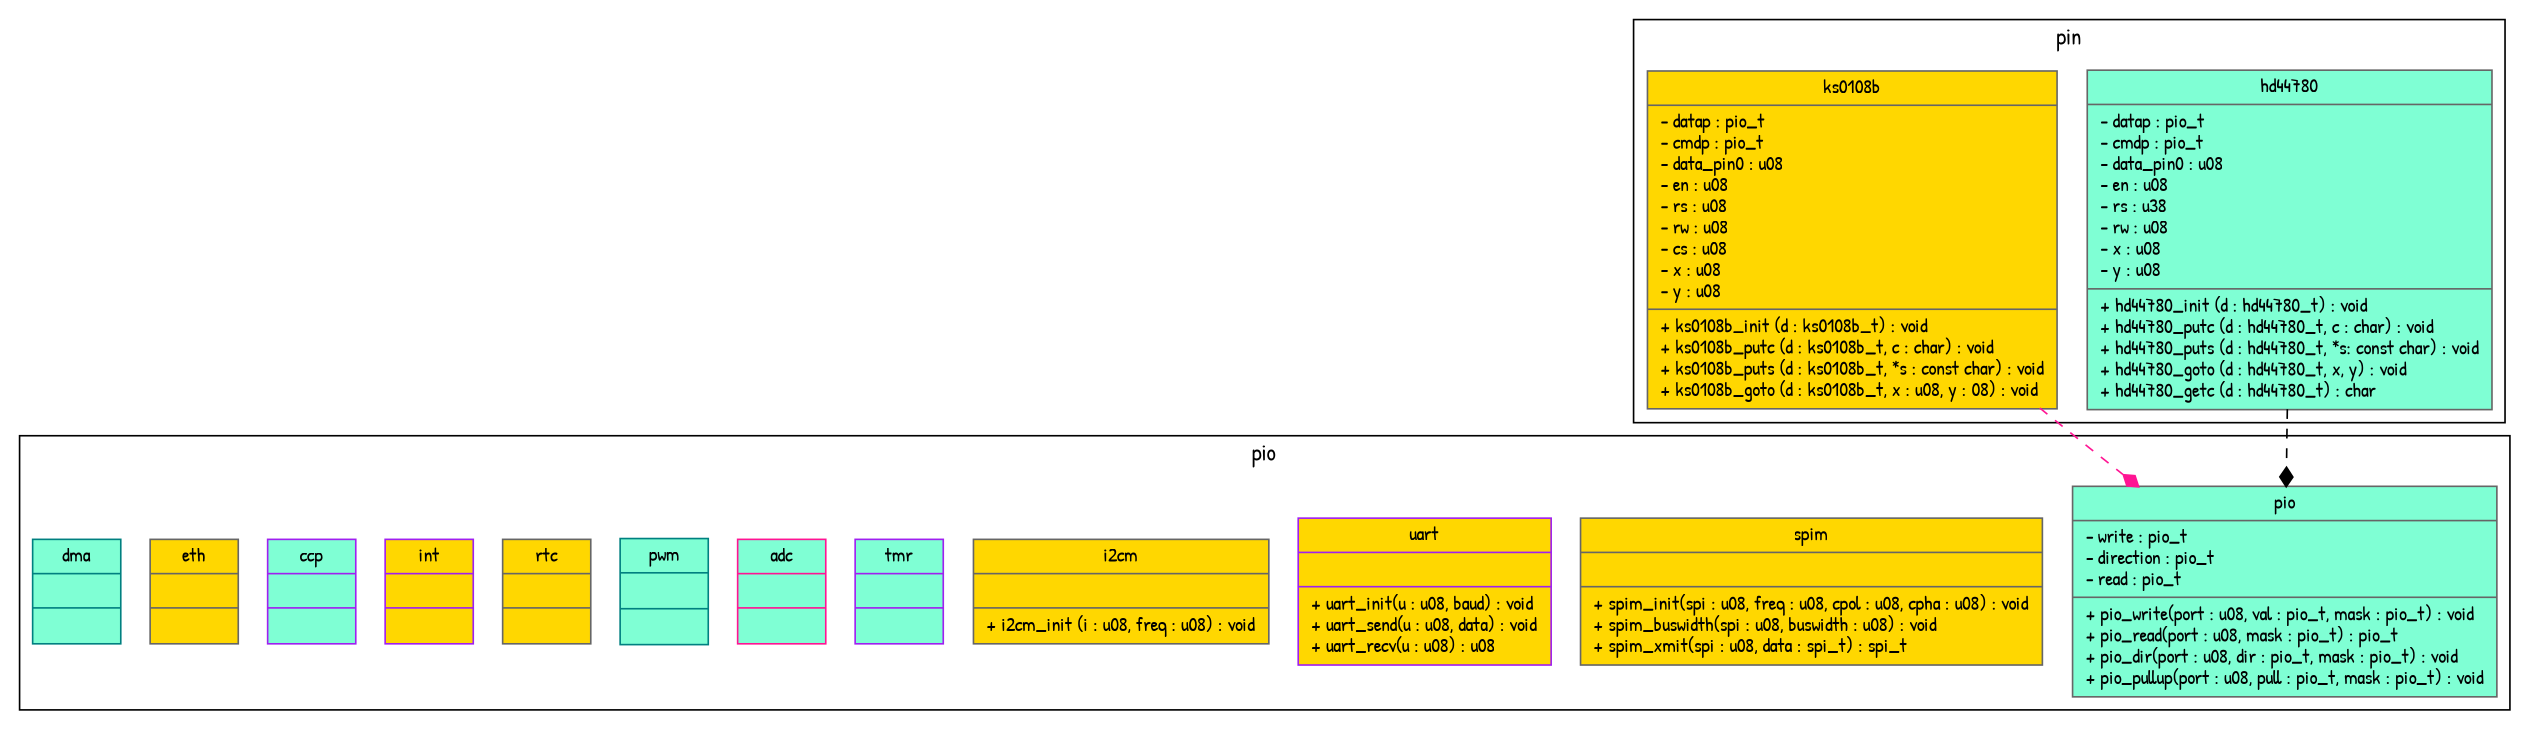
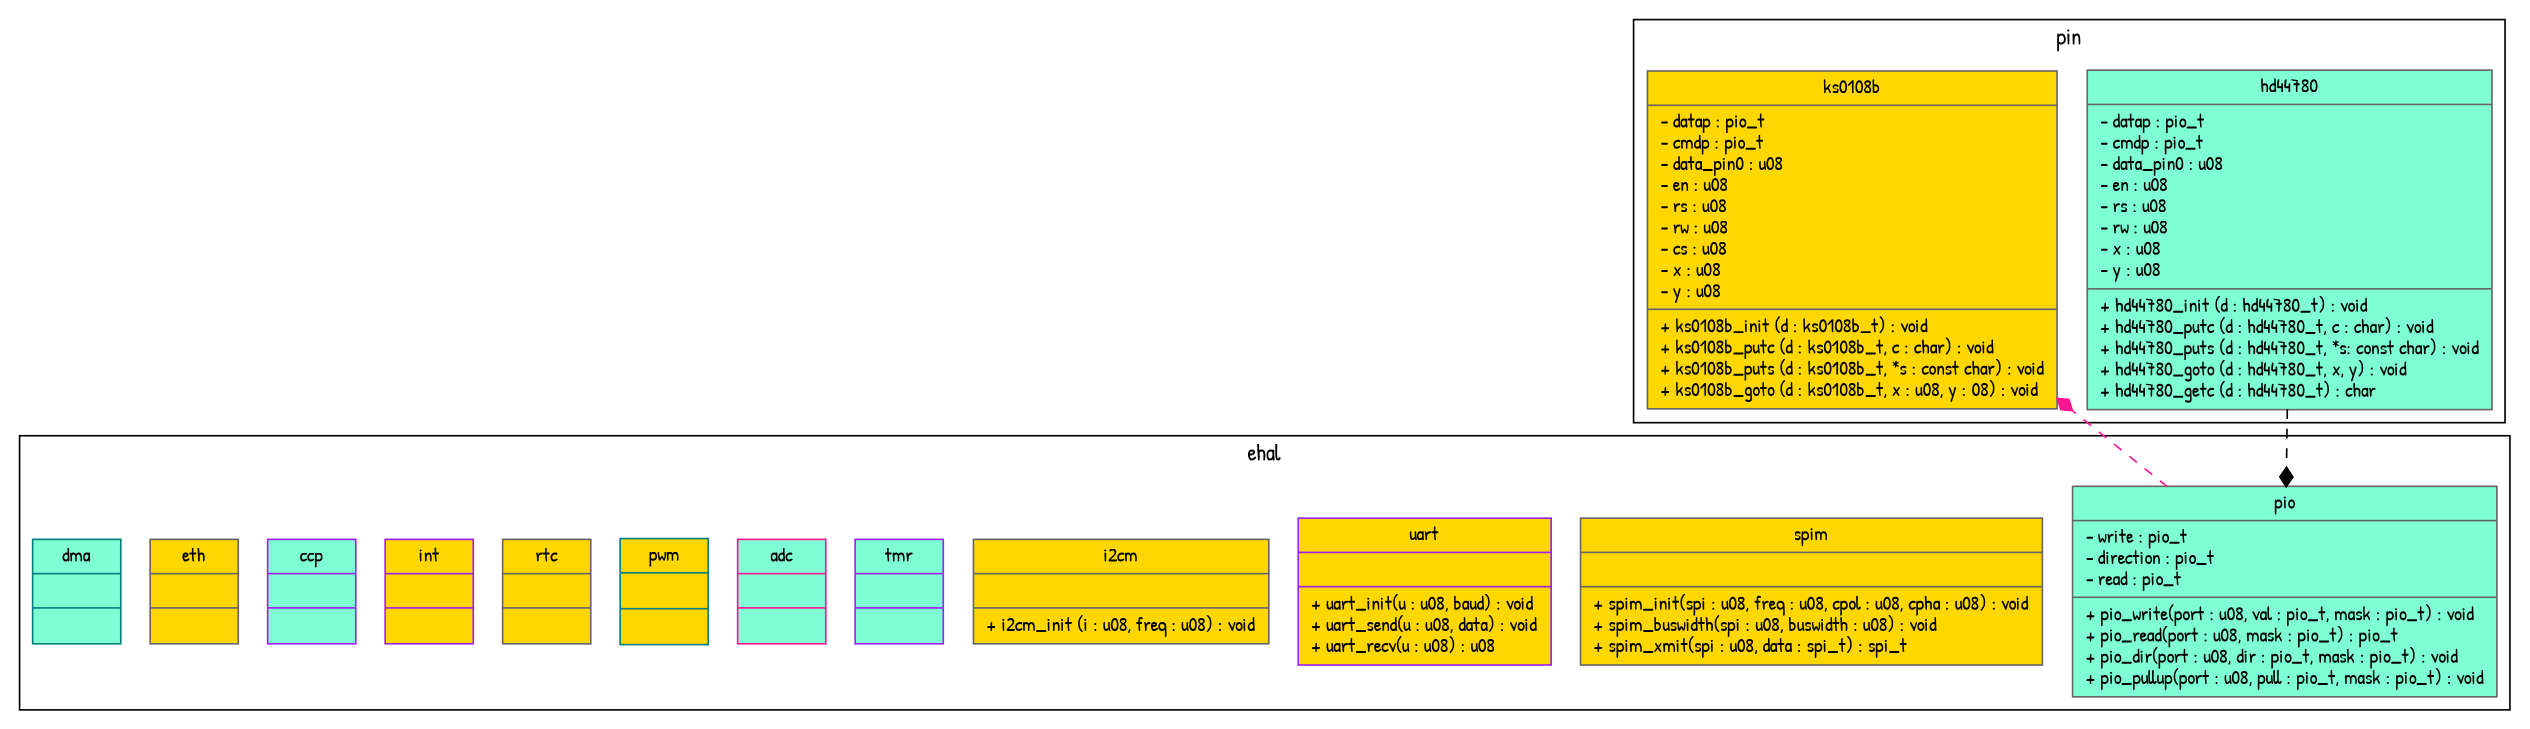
(2134, 206) -> (2134, 206)
(2087, 446) -> (2120, 449)
(1265, 454) -> (1265, 454)
(664, 592) -> (664, 592)
